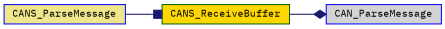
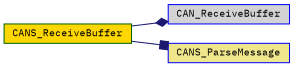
(139, 14) -> (145, 43)
(384, 14) -> (229, 14)
